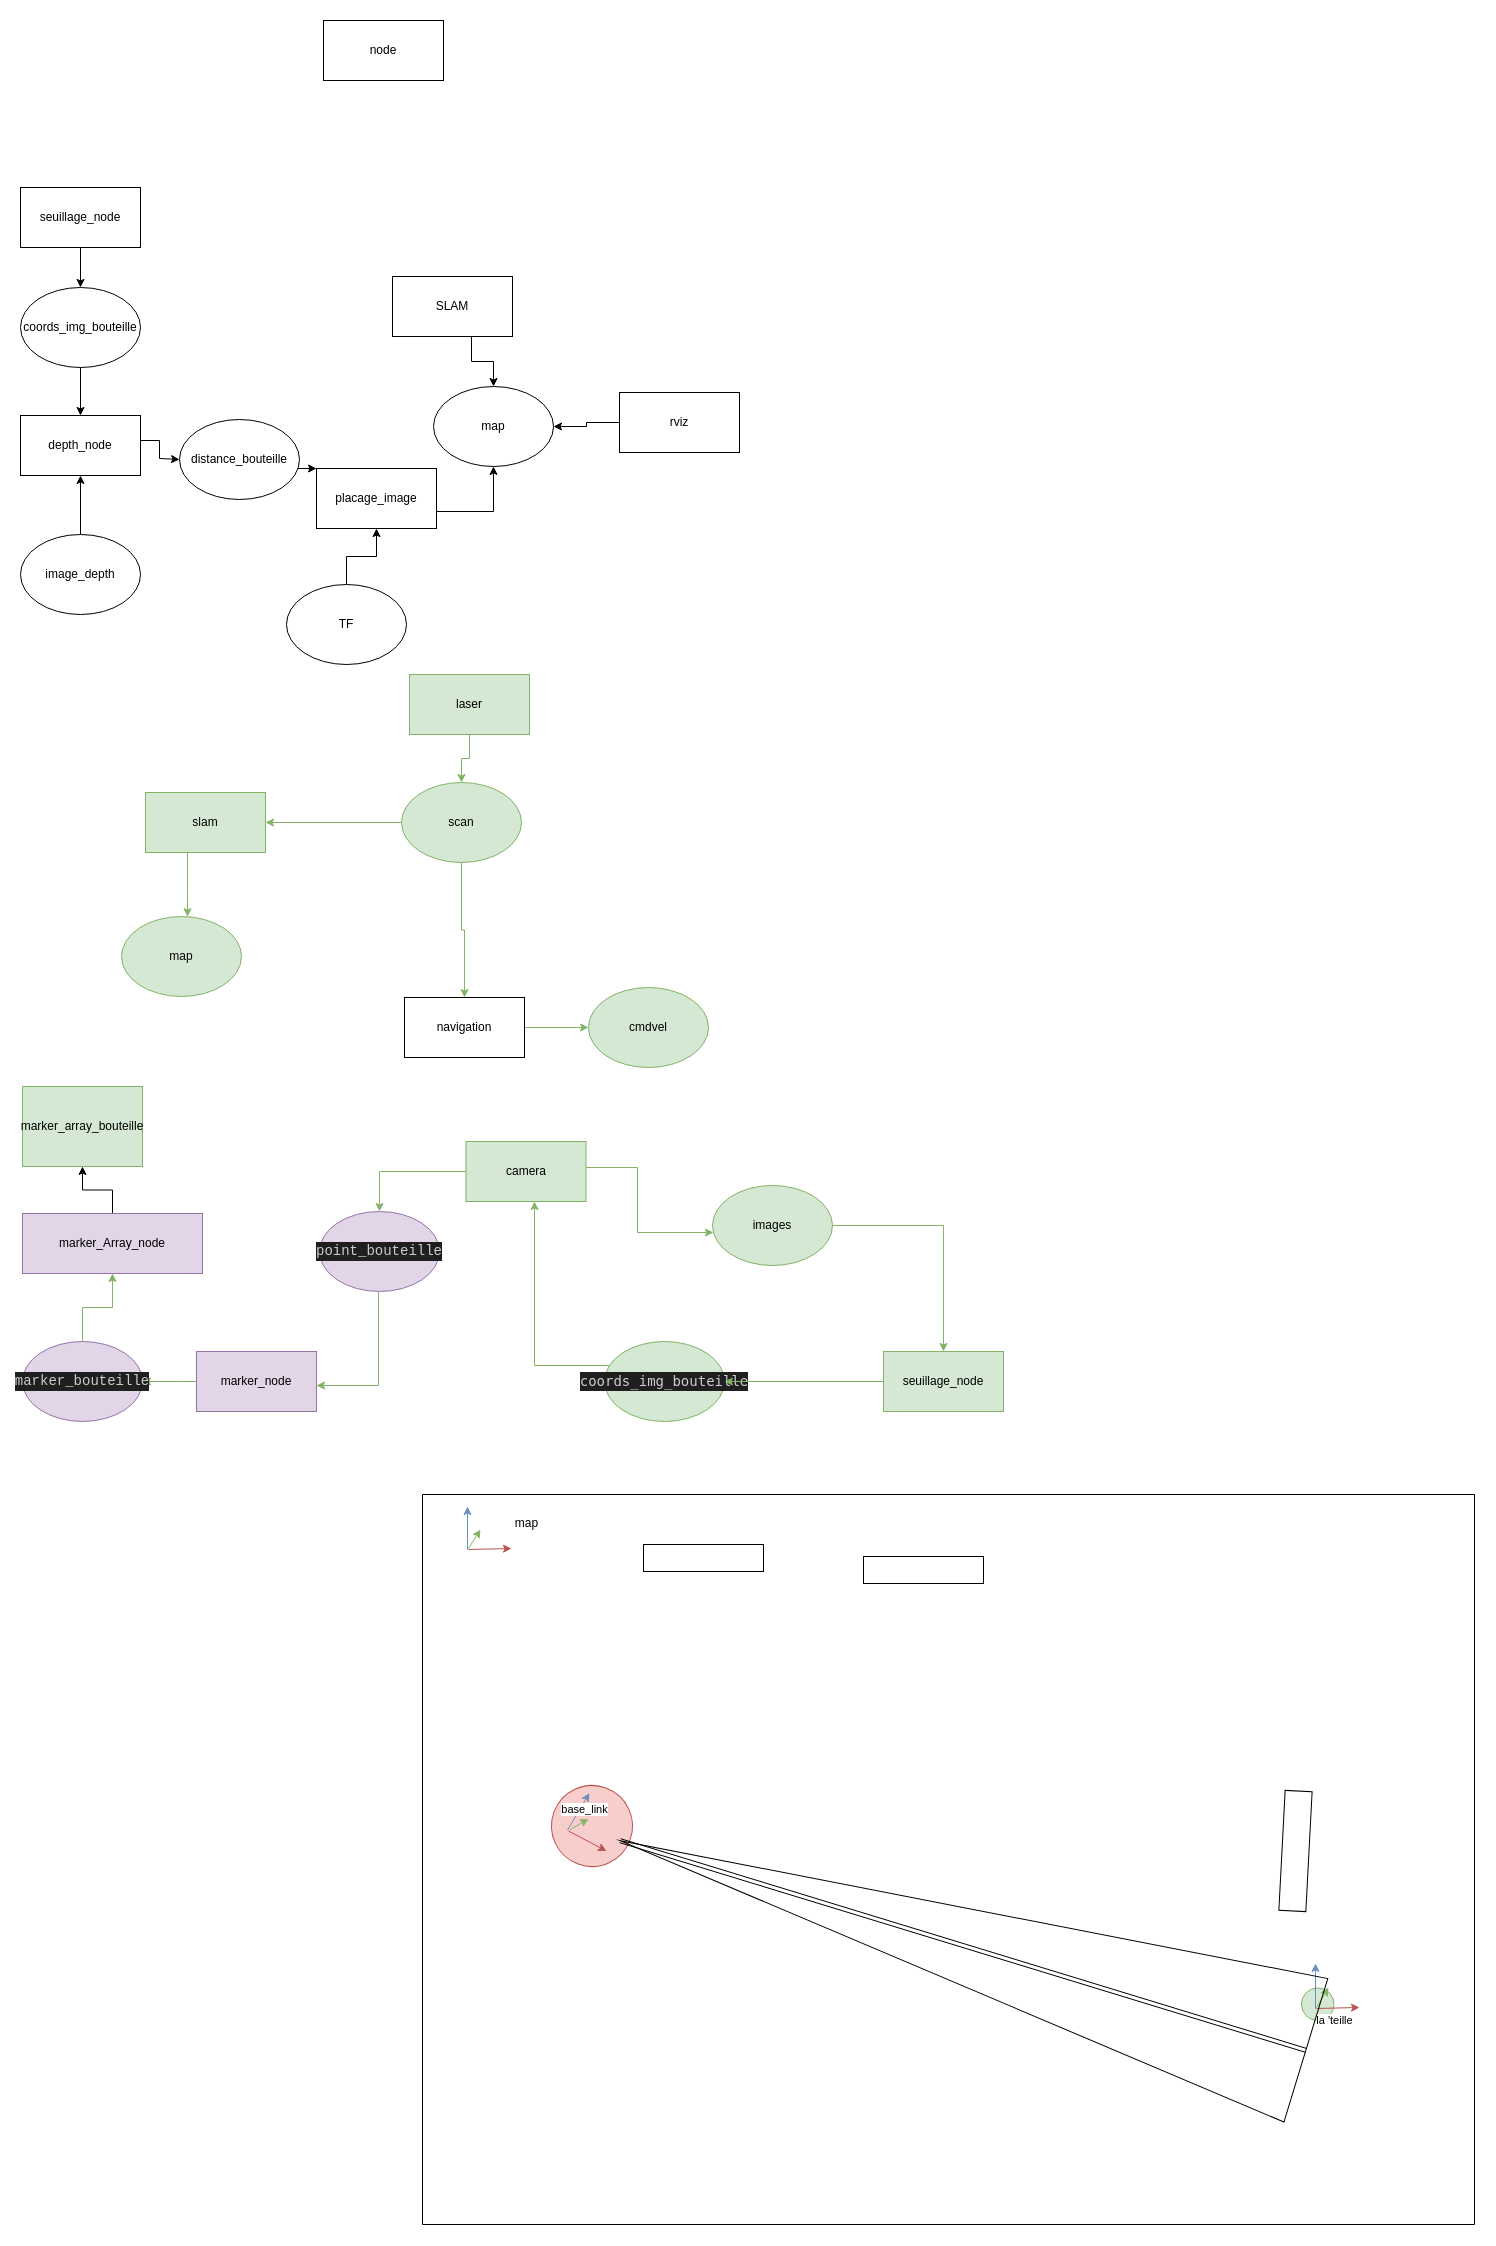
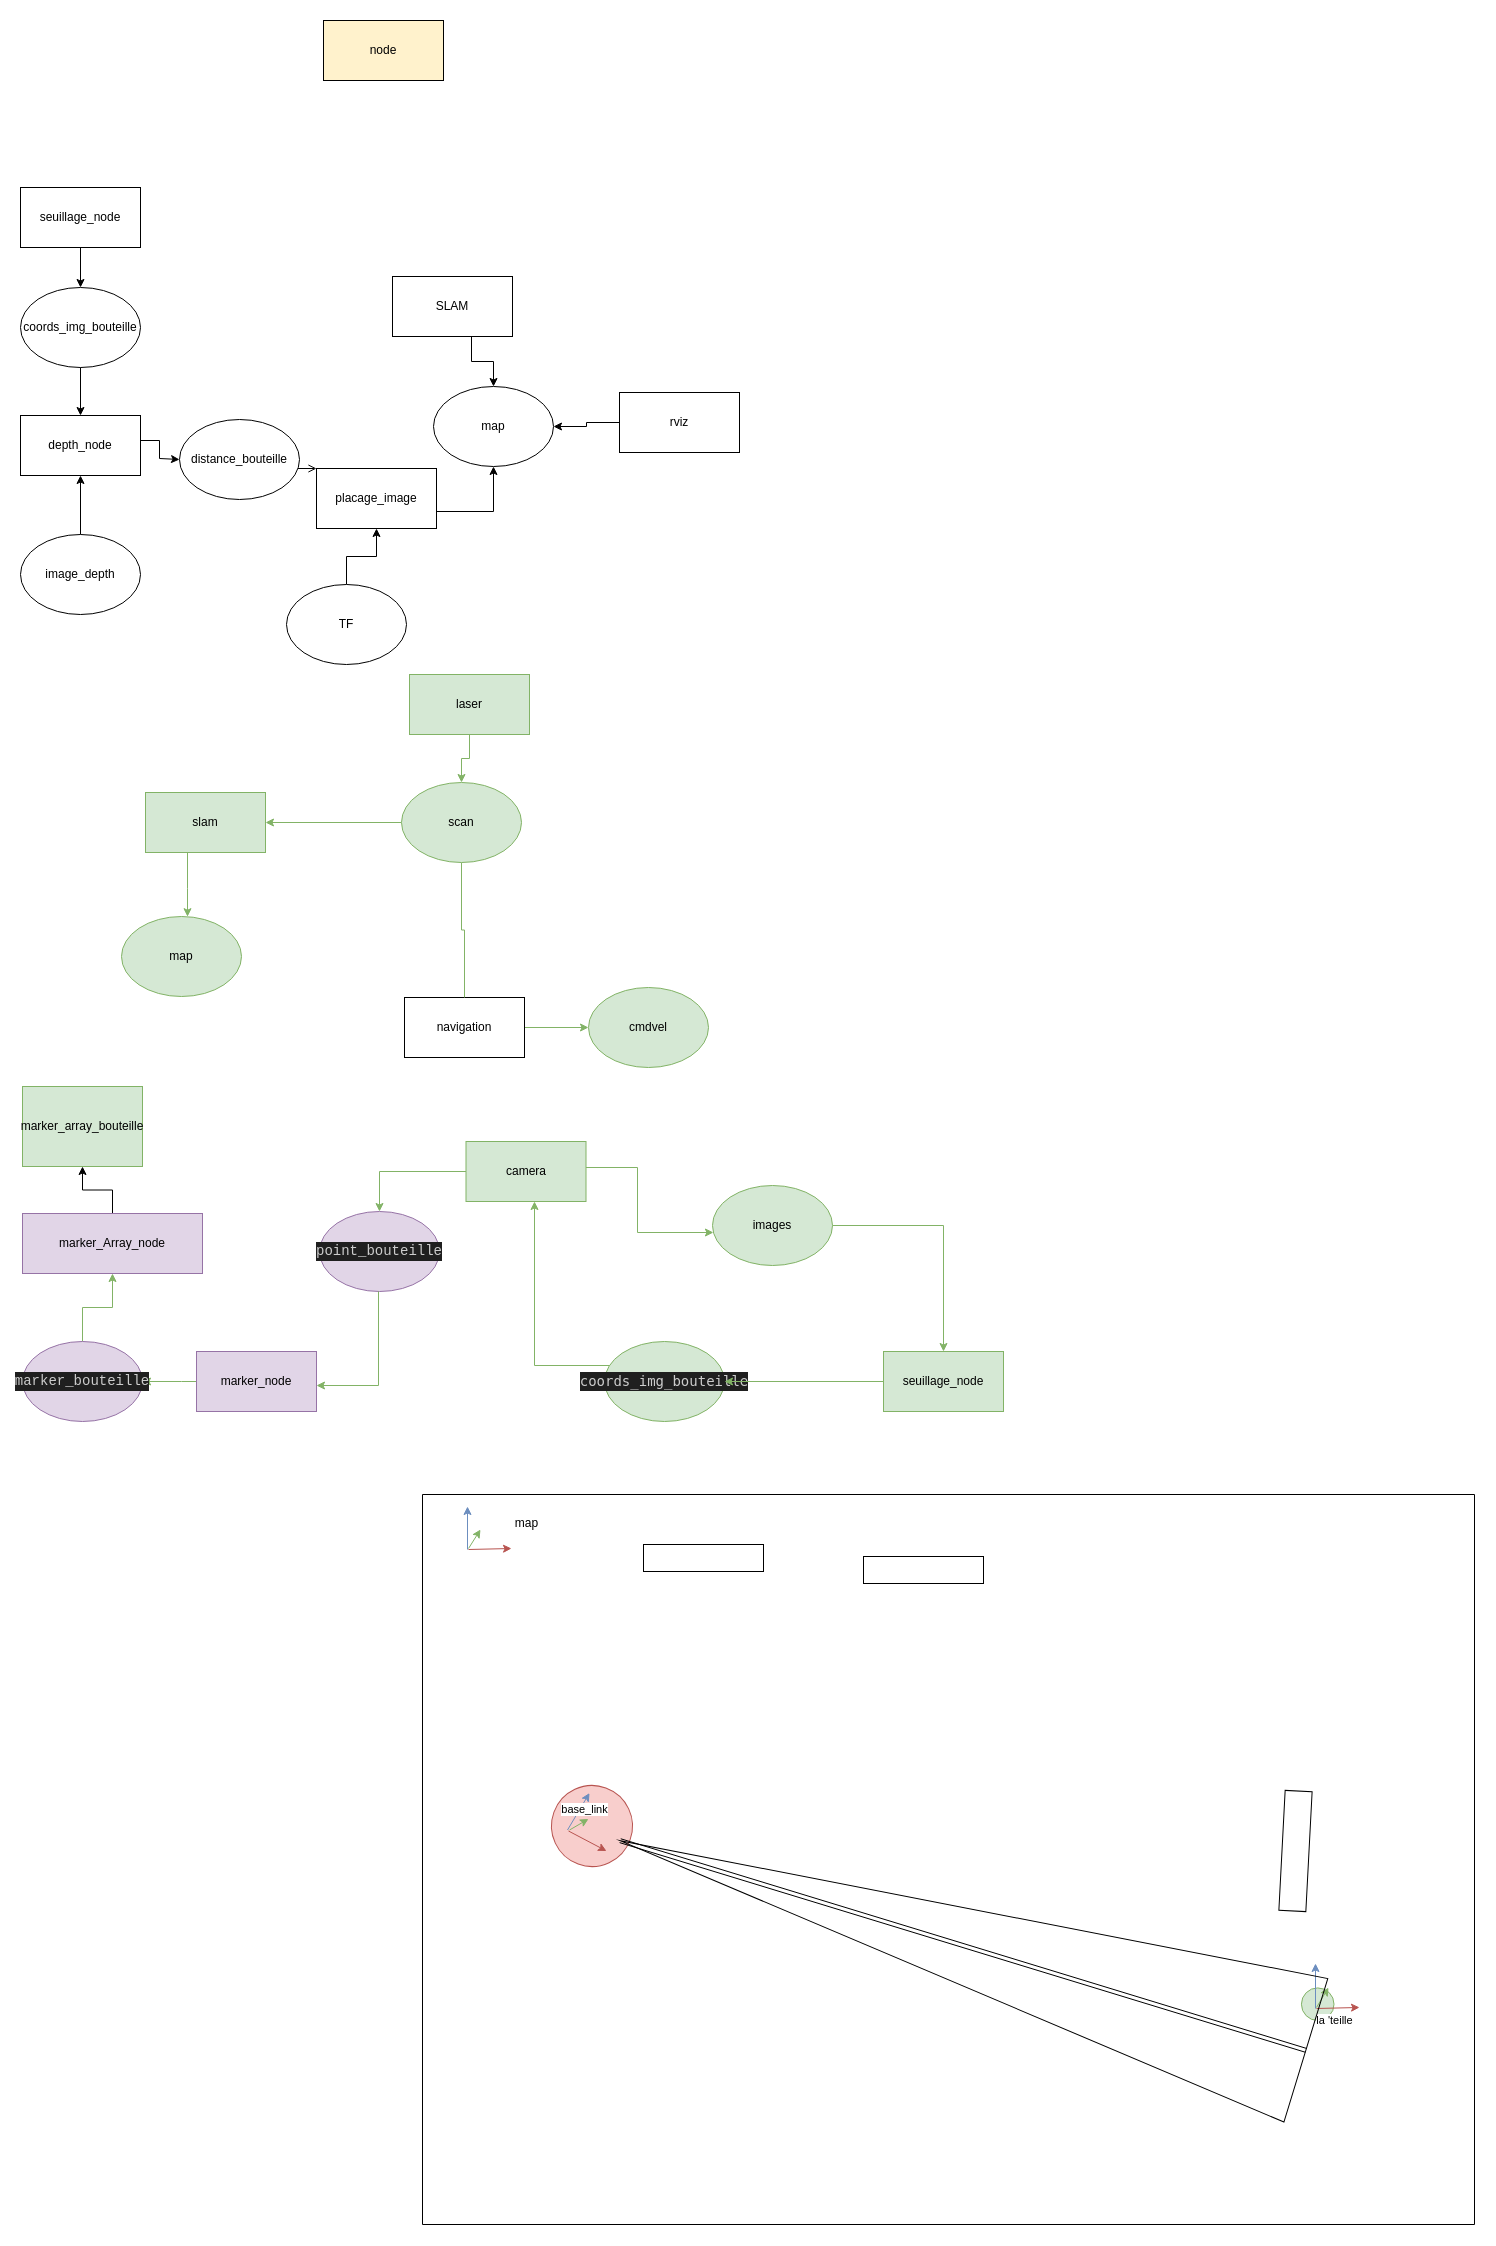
(384, 51) -> (384, 51)
(308, 469) -> (310, 469)
(465, 989) -> (465, 992)
